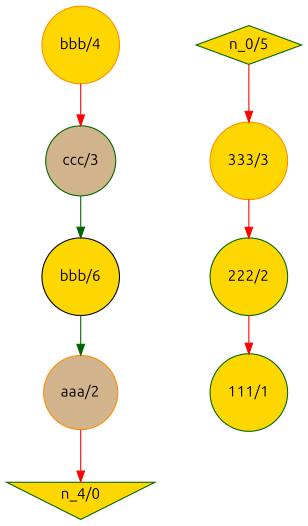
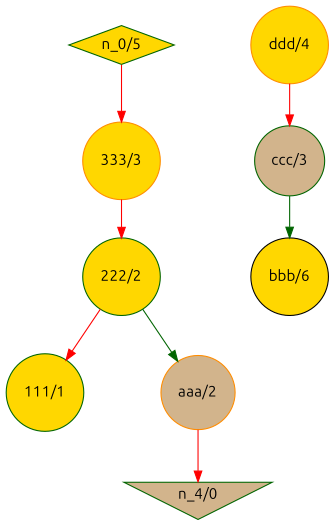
(81, 45) -> (290, 45)
(81, 330) -> (157, 331)
(81, 495) -> (198, 495)
